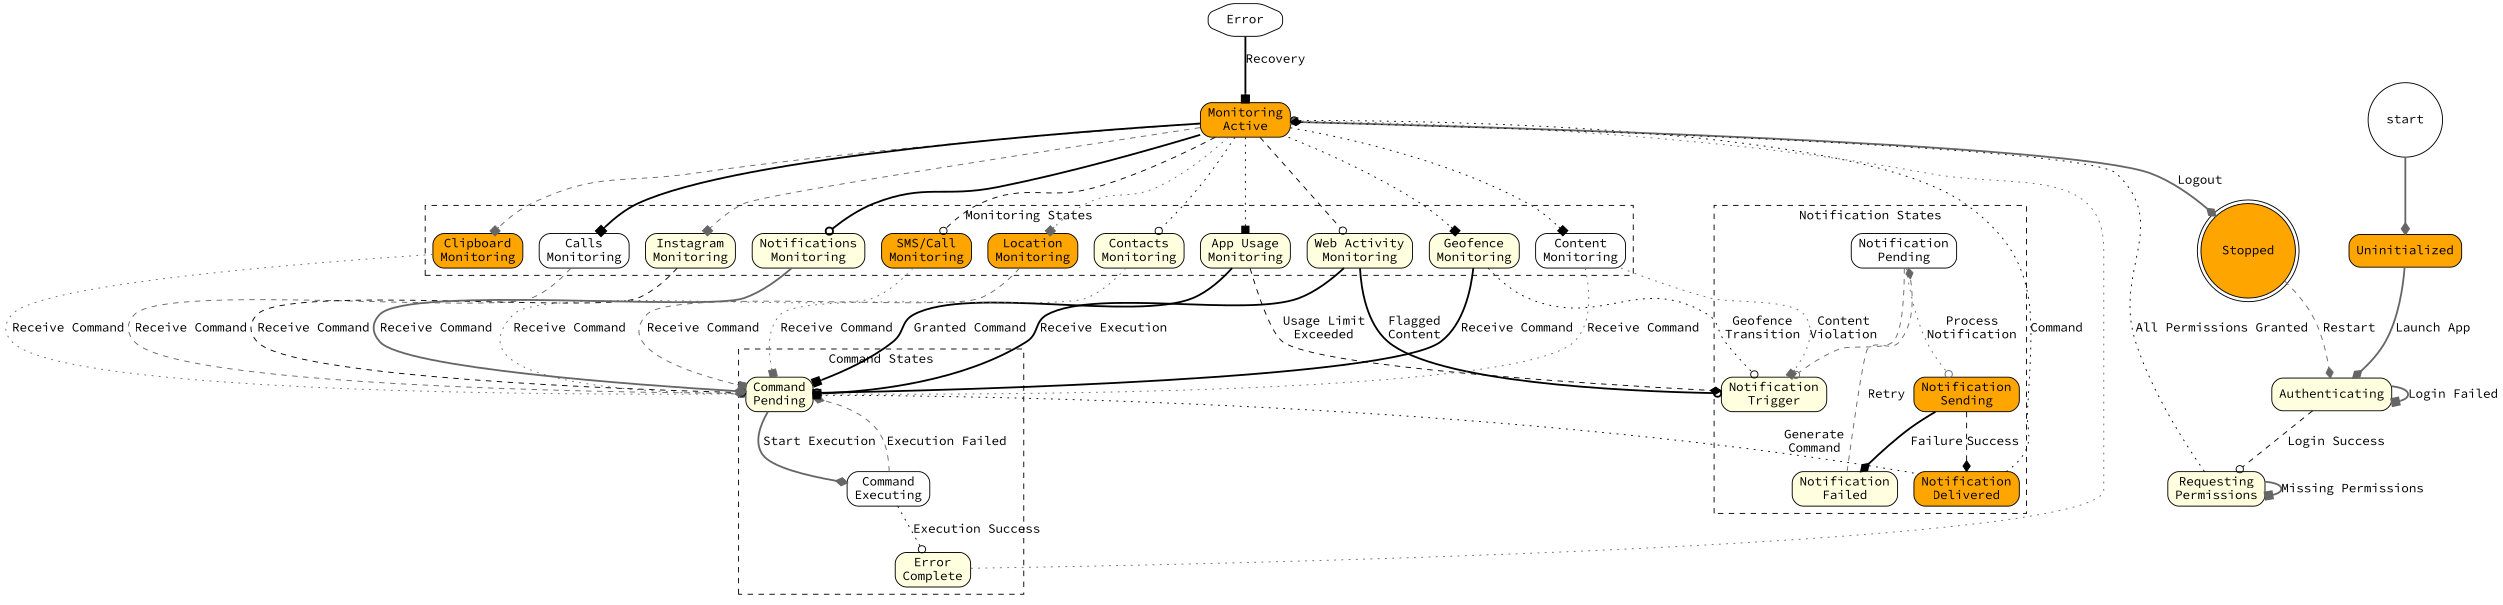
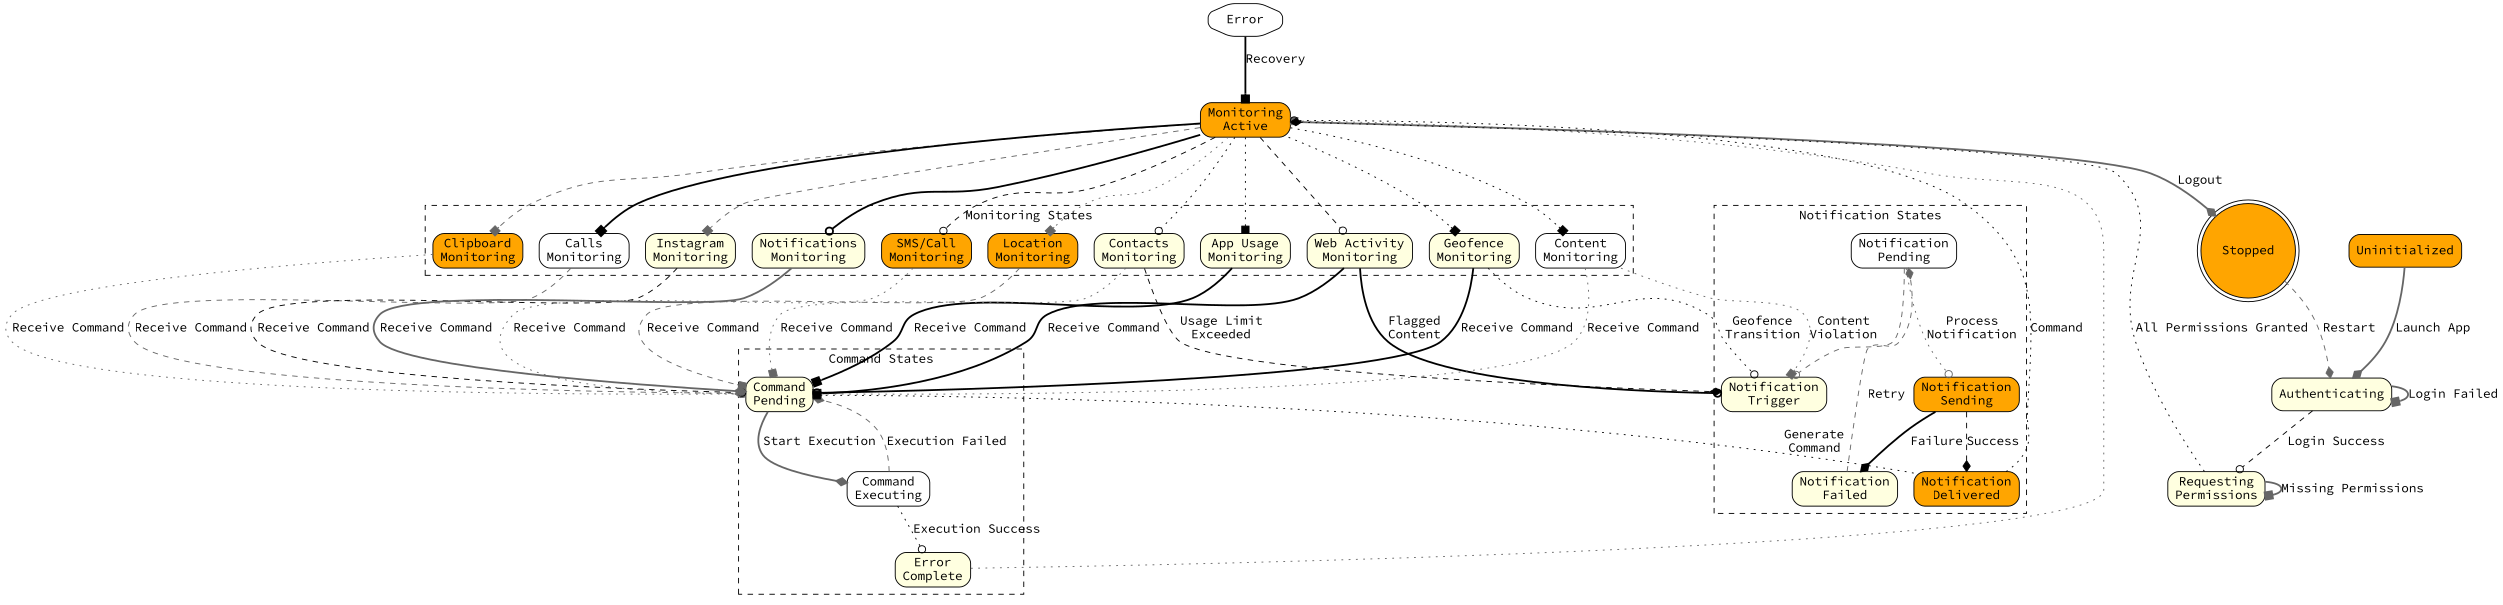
(2405, 120) -> none
(970, 328) -> (970, 328)
(1104, 328) -> (1104, 328)
(1429, 370) -> (1372, 373)
